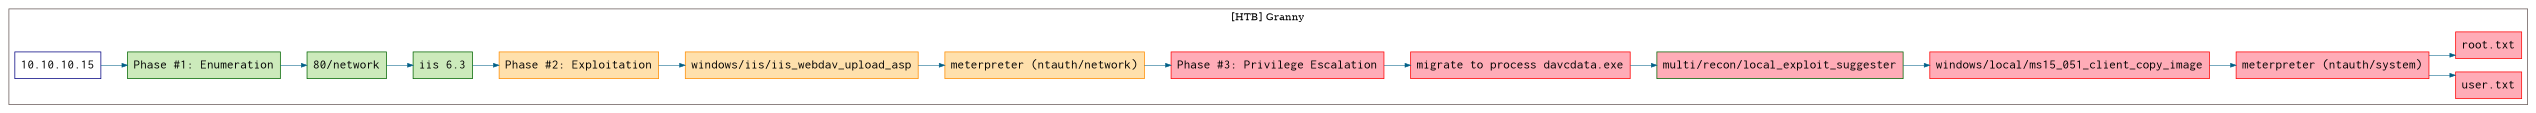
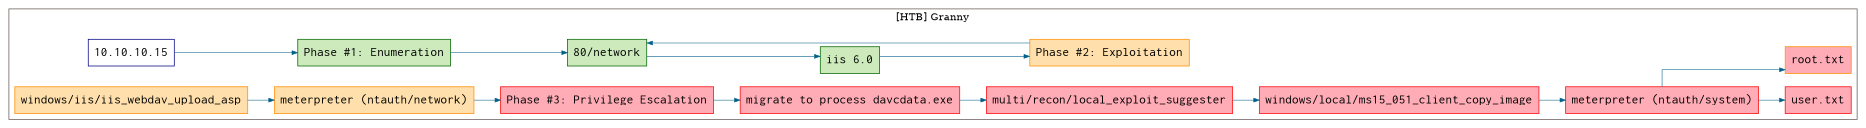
(2489, 45) -> (1818, 60)
(443, 65) -> (850, 60)
(669, 65) -> (841, 43)
(1780, 65) -> (1110, 100)
